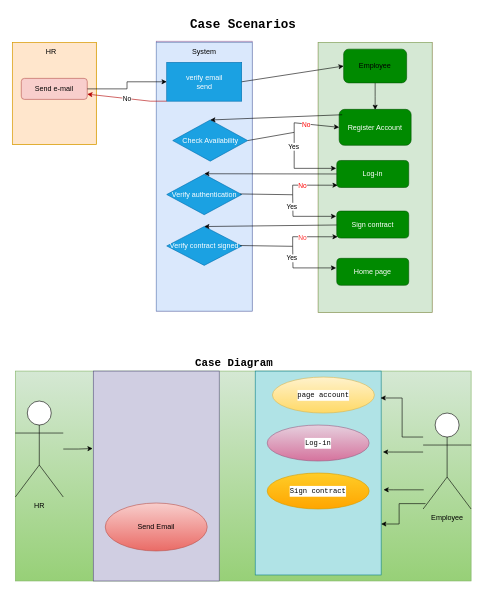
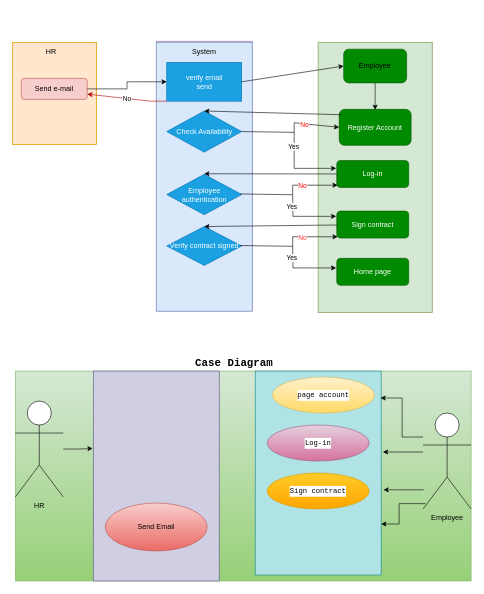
(243, 24) -> none
(210, 141) -> (204, 132)
(205, 195) -> (205, 195)
